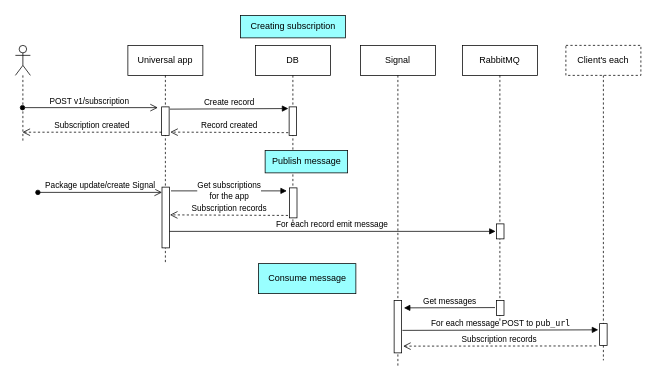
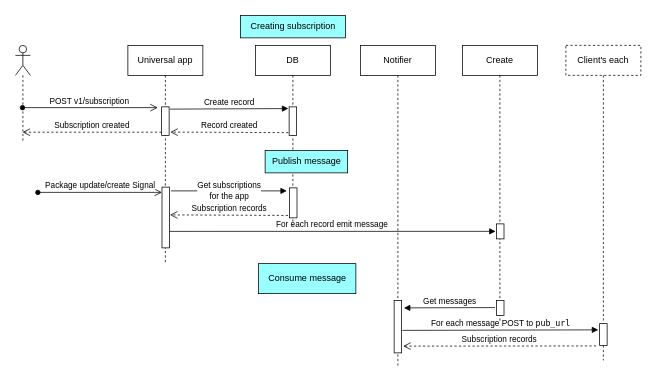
(398, 60) -> (398, 60)
(500, 60) -> (500, 60)
